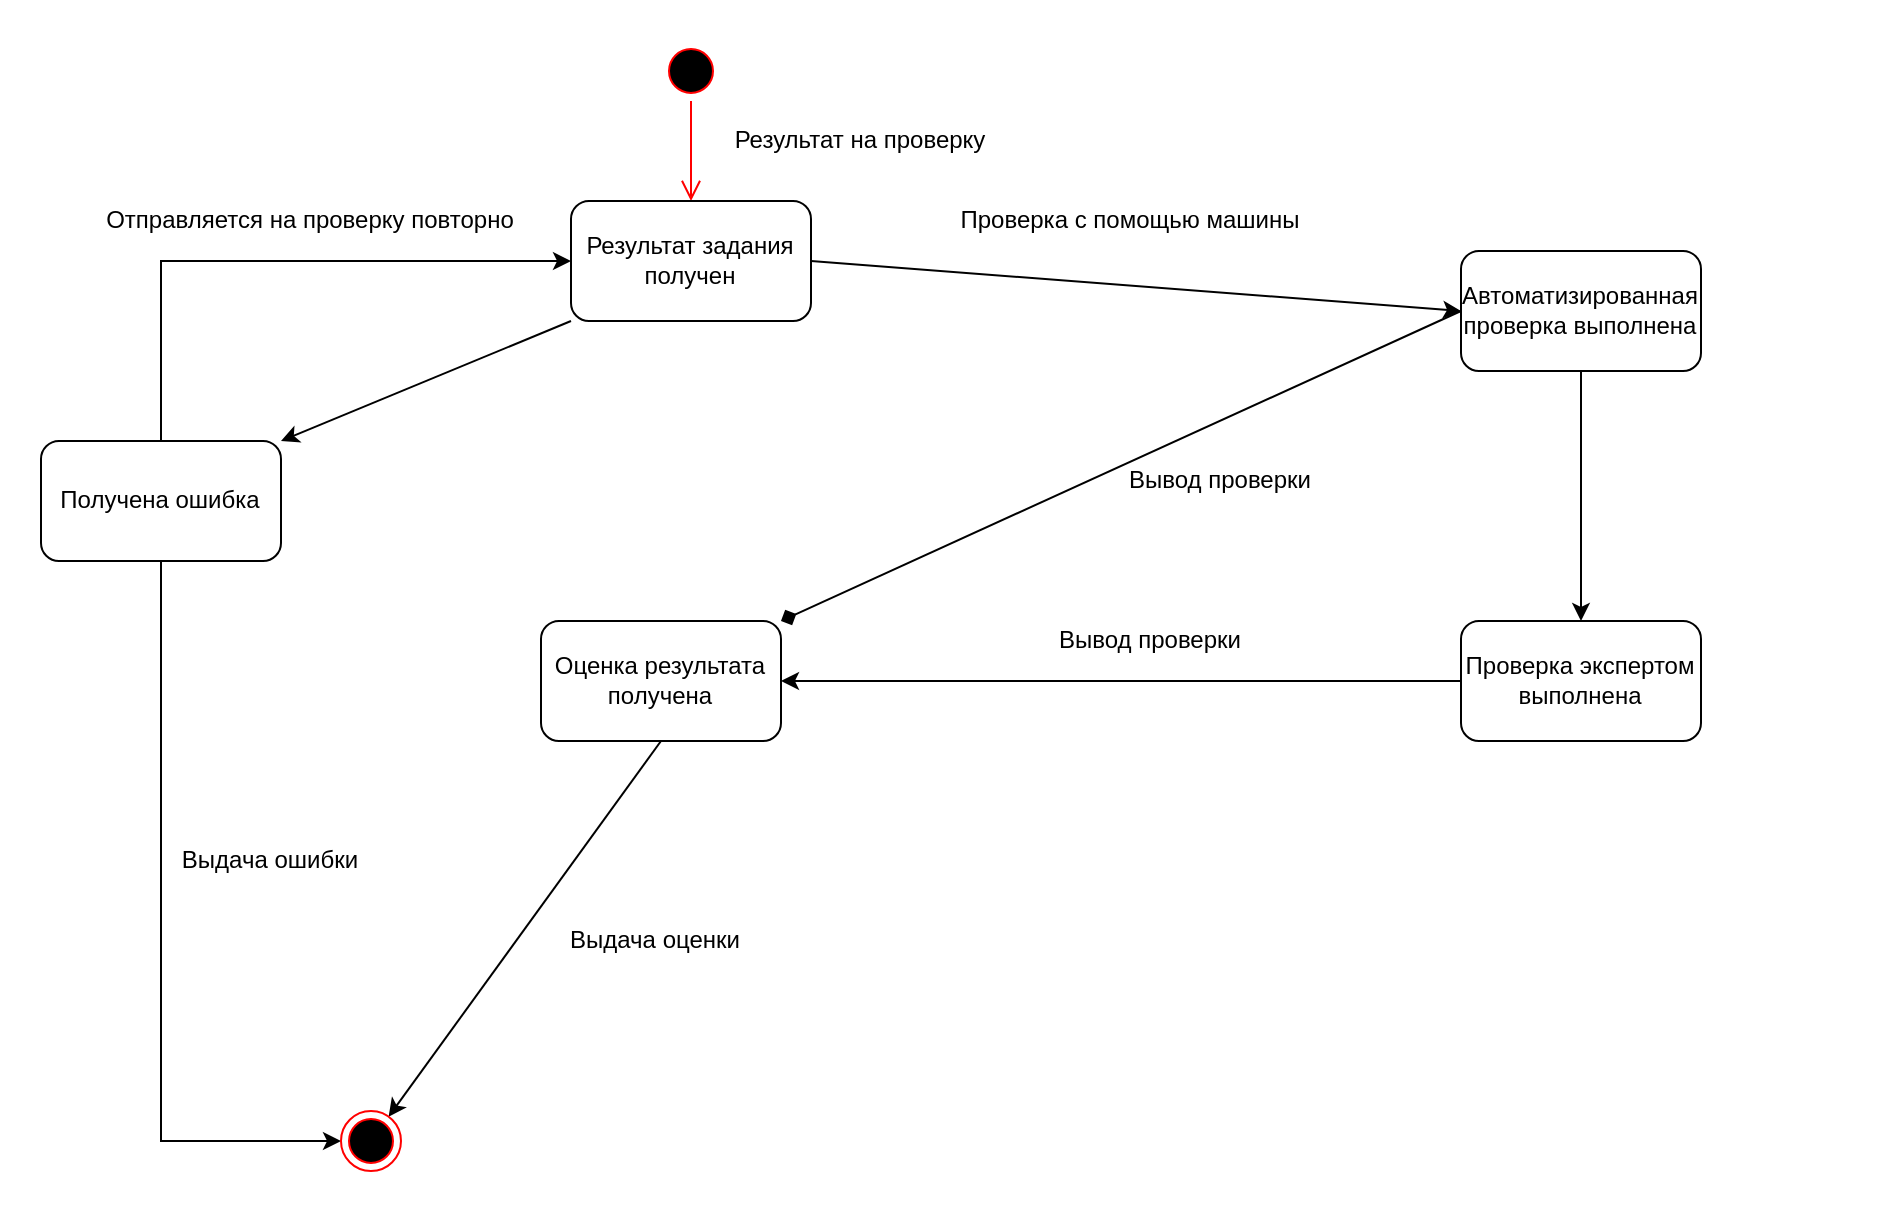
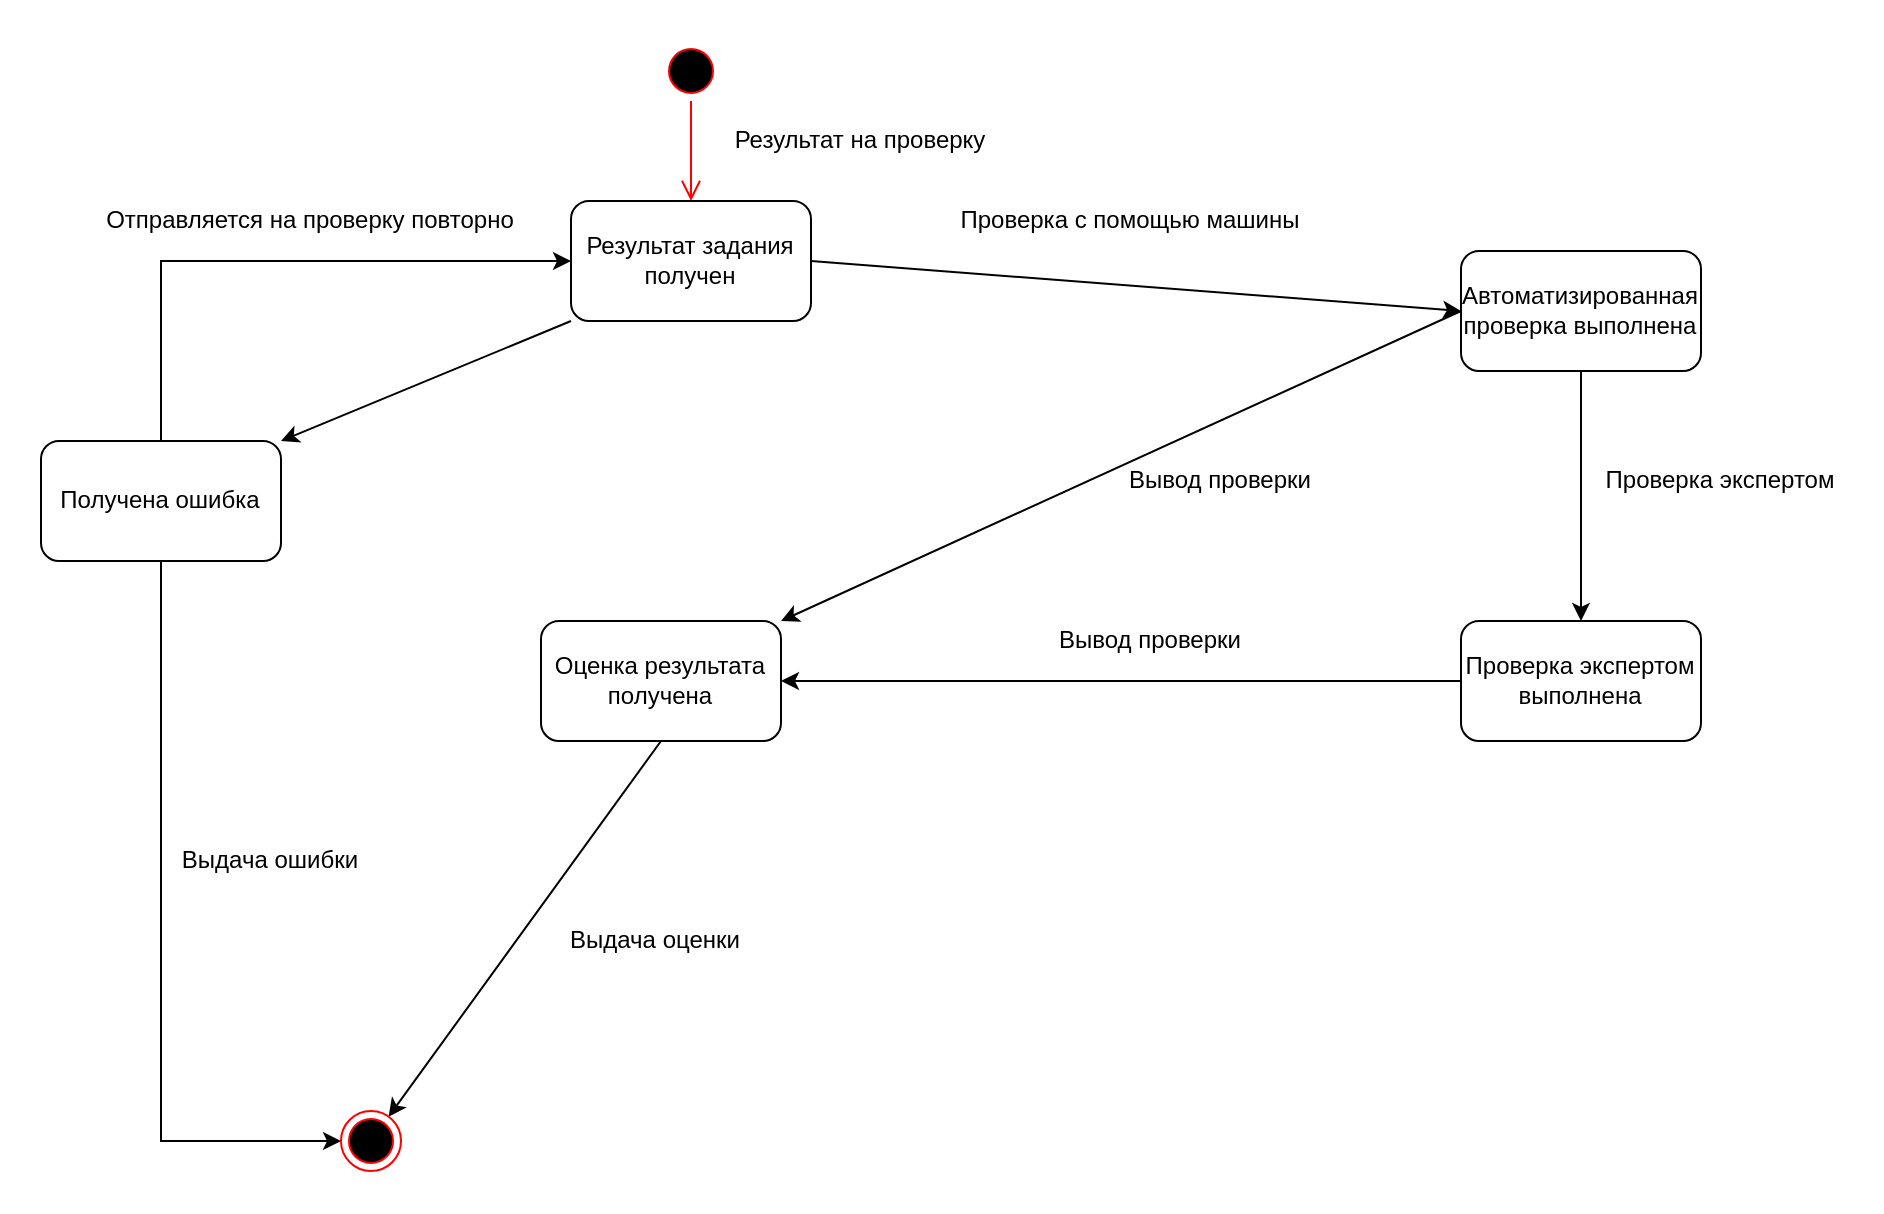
none -> (1721, 481)
(795, 615) -> (794, 615)
